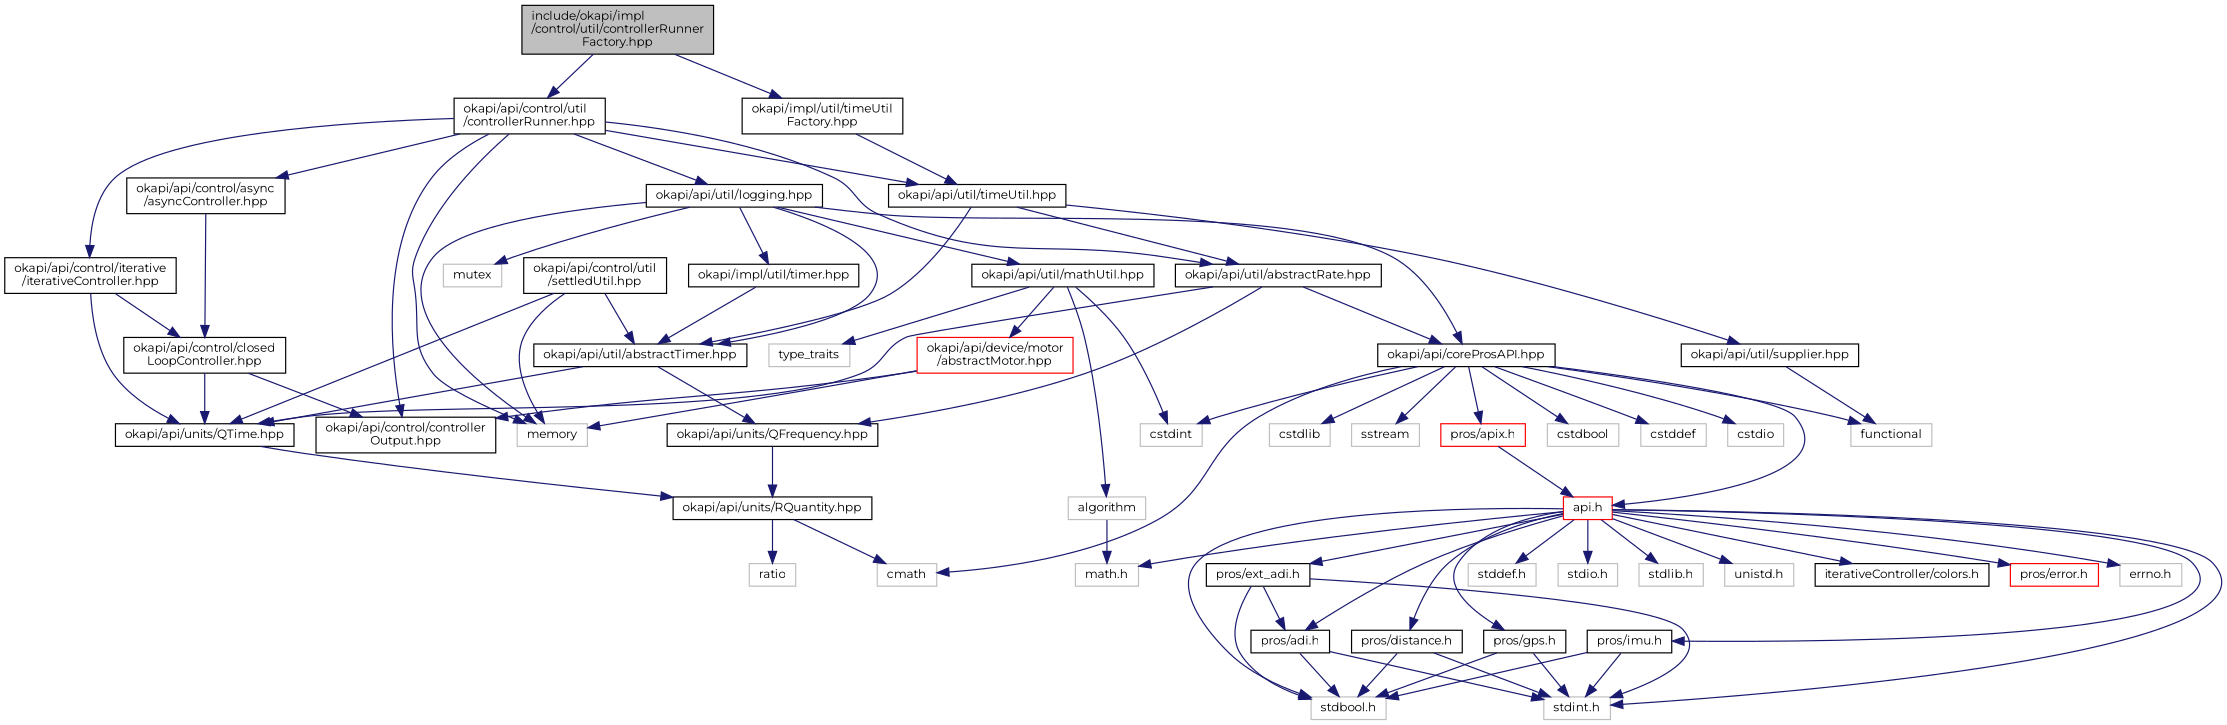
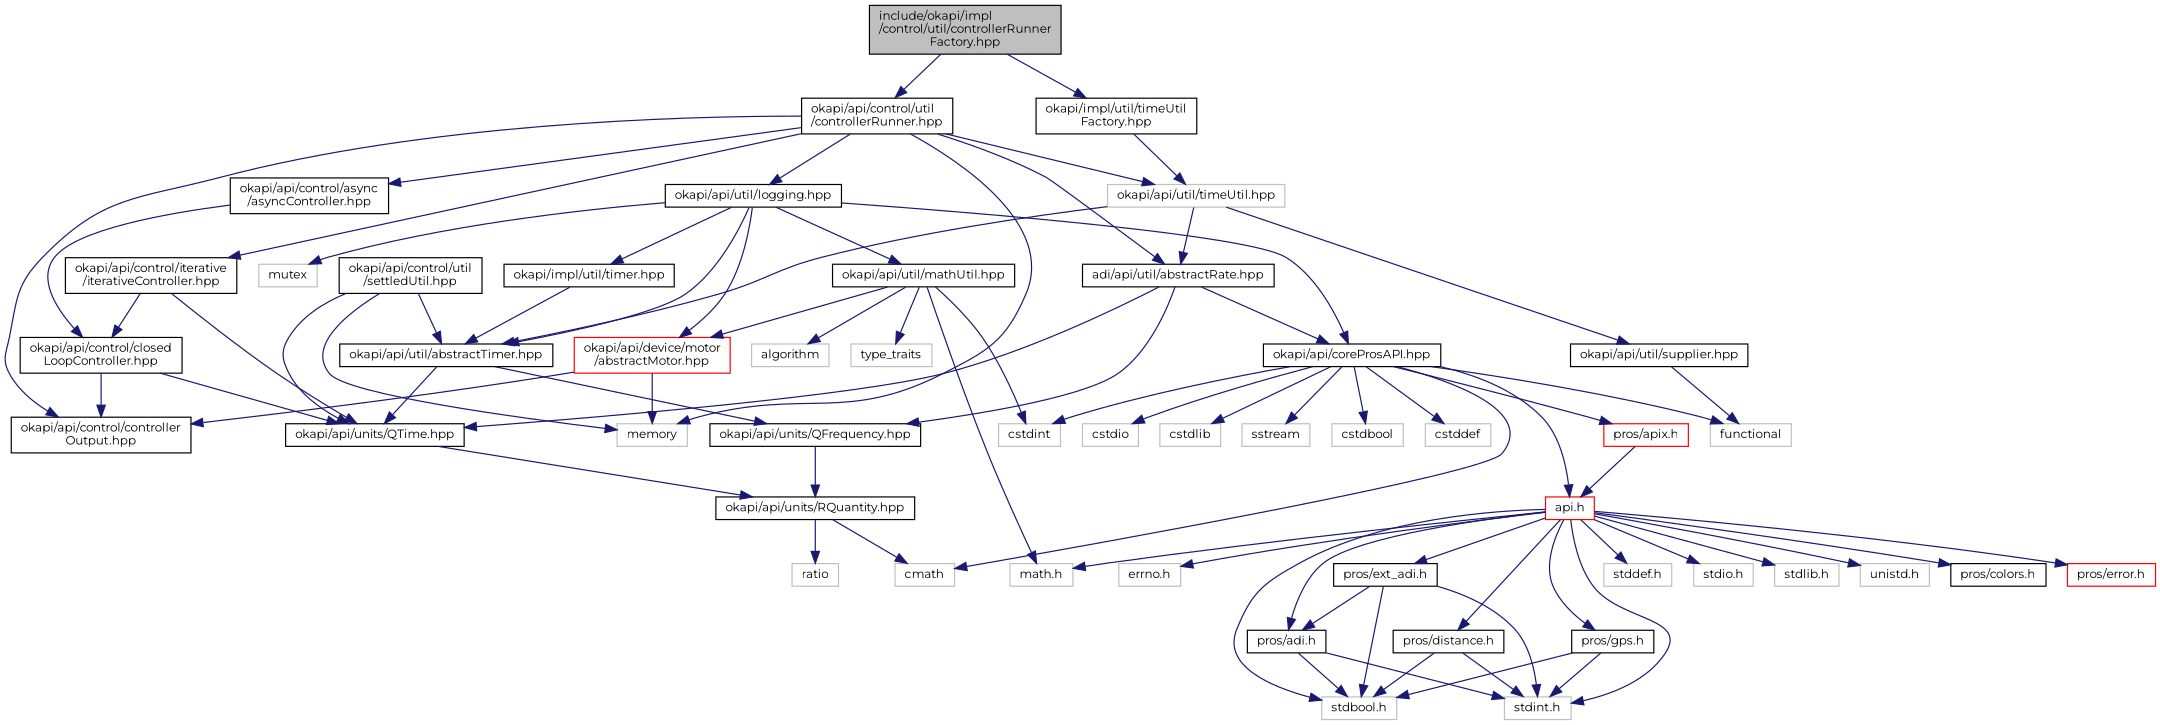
(977, 196) -> (1196, 196)
(440, 251) -> (734, 276)
(1278, 276) -> (1178, 276)
(1107, 534) -> (975, 422)
(1902, 575) -> (1998, 575)
(1629, 642) -> none
